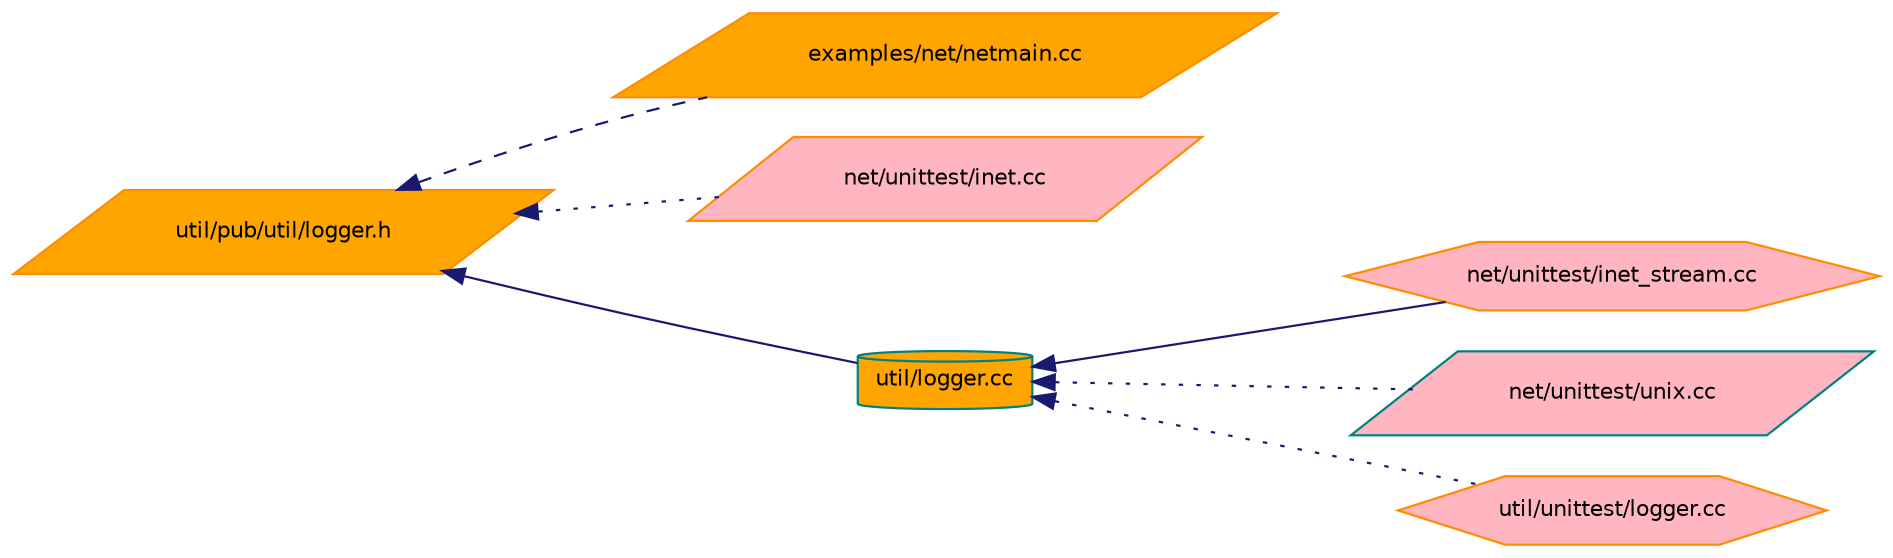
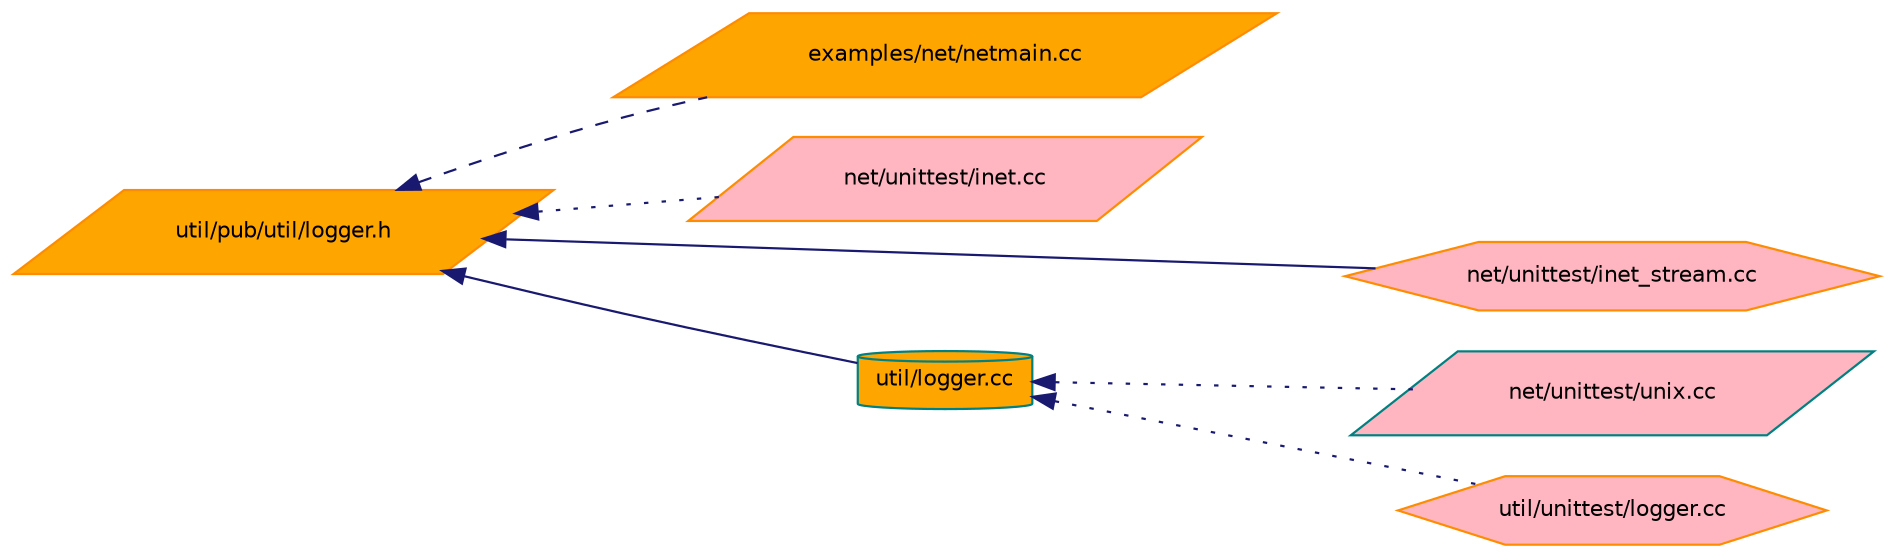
(1250, 333) -> (941, 254)
